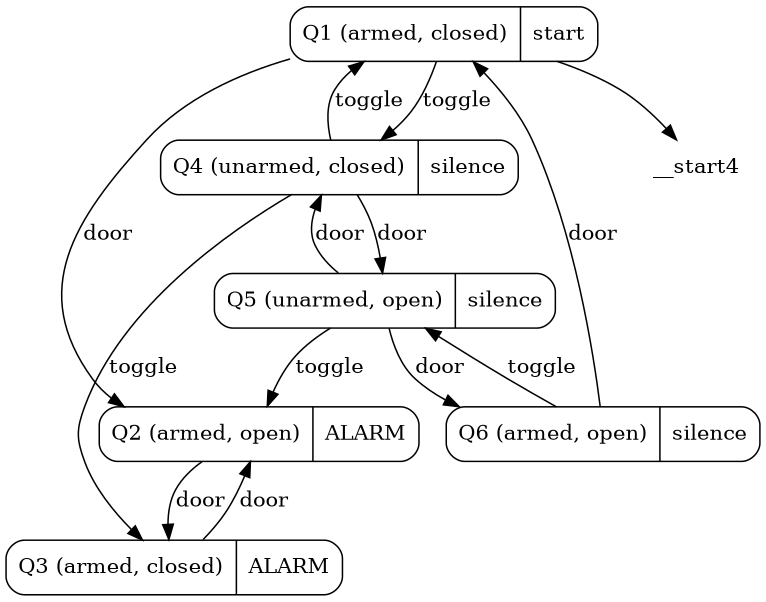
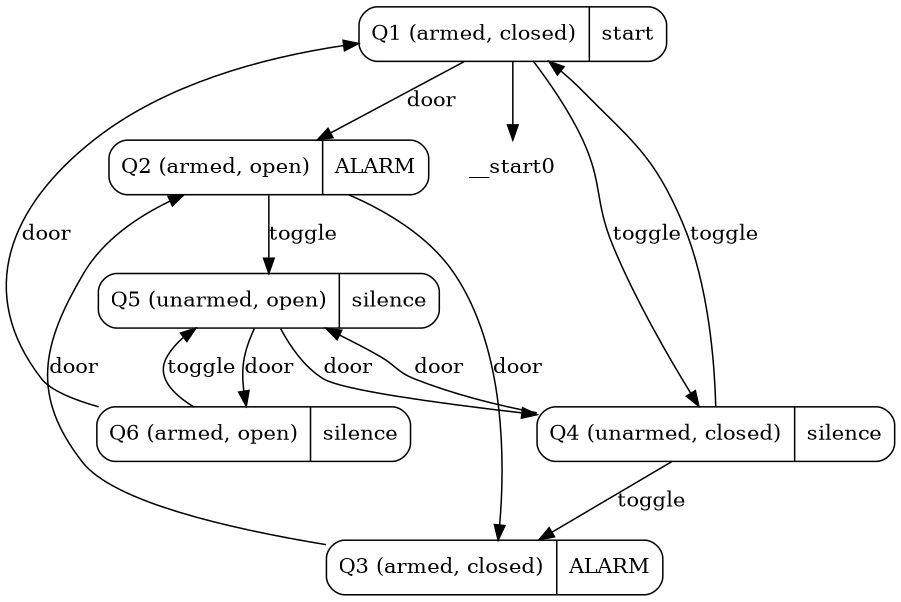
(697, 167) -> (513, 167)
(296, 355) -> (269, 227)
